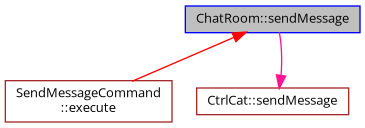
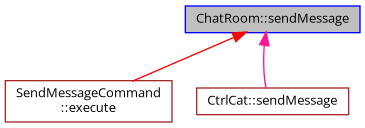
(282, 54) -> (264, 67)
